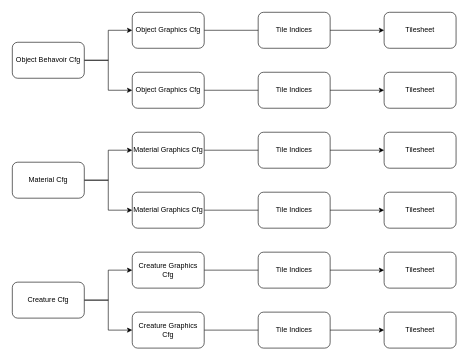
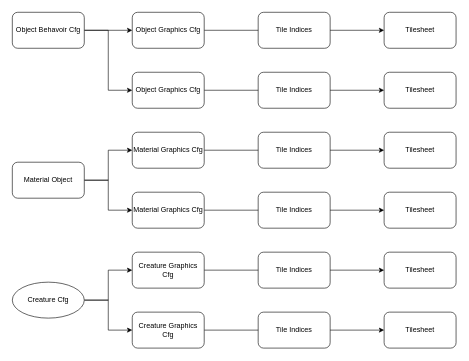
(48, 60) -> (48, 30)
(48, 180) -> (48, 180)
(48, 300) -> (48, 300)
